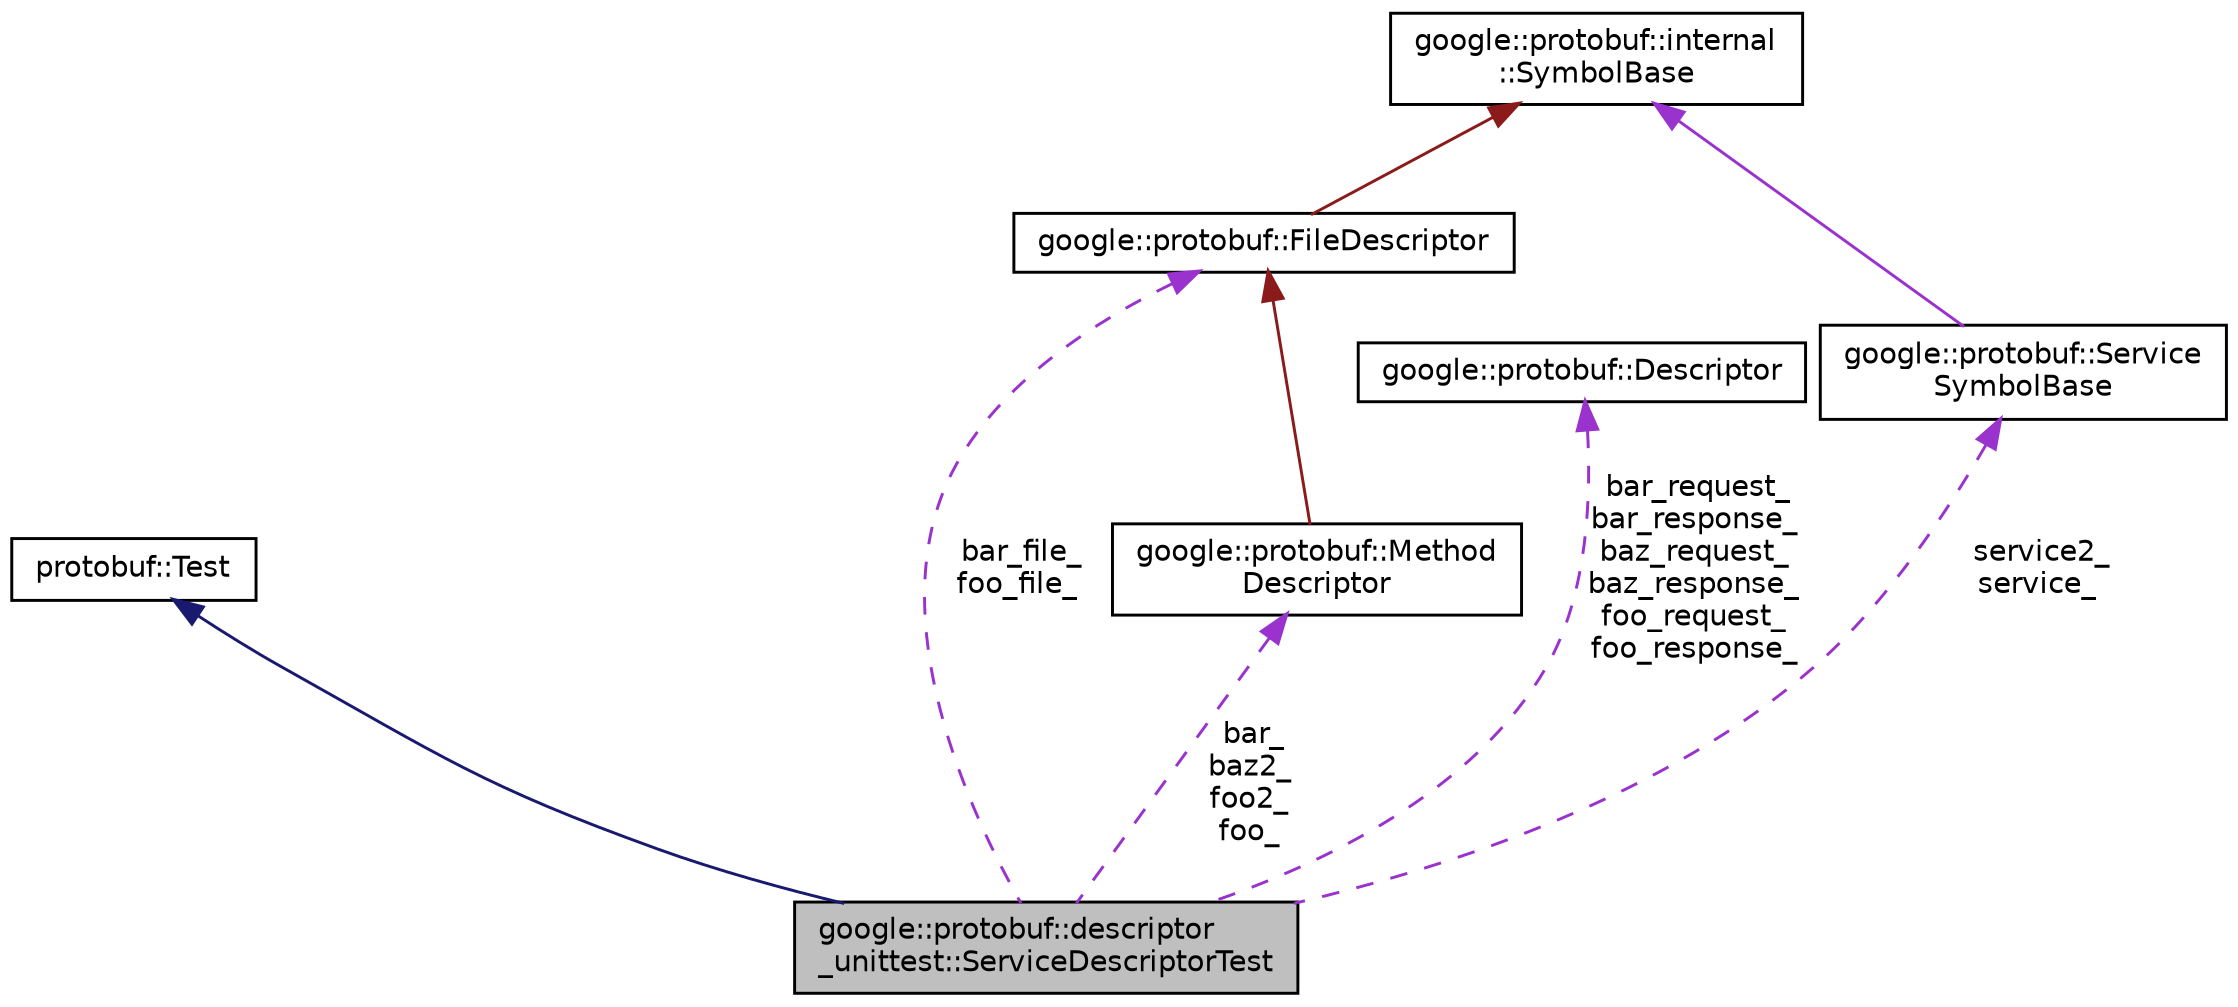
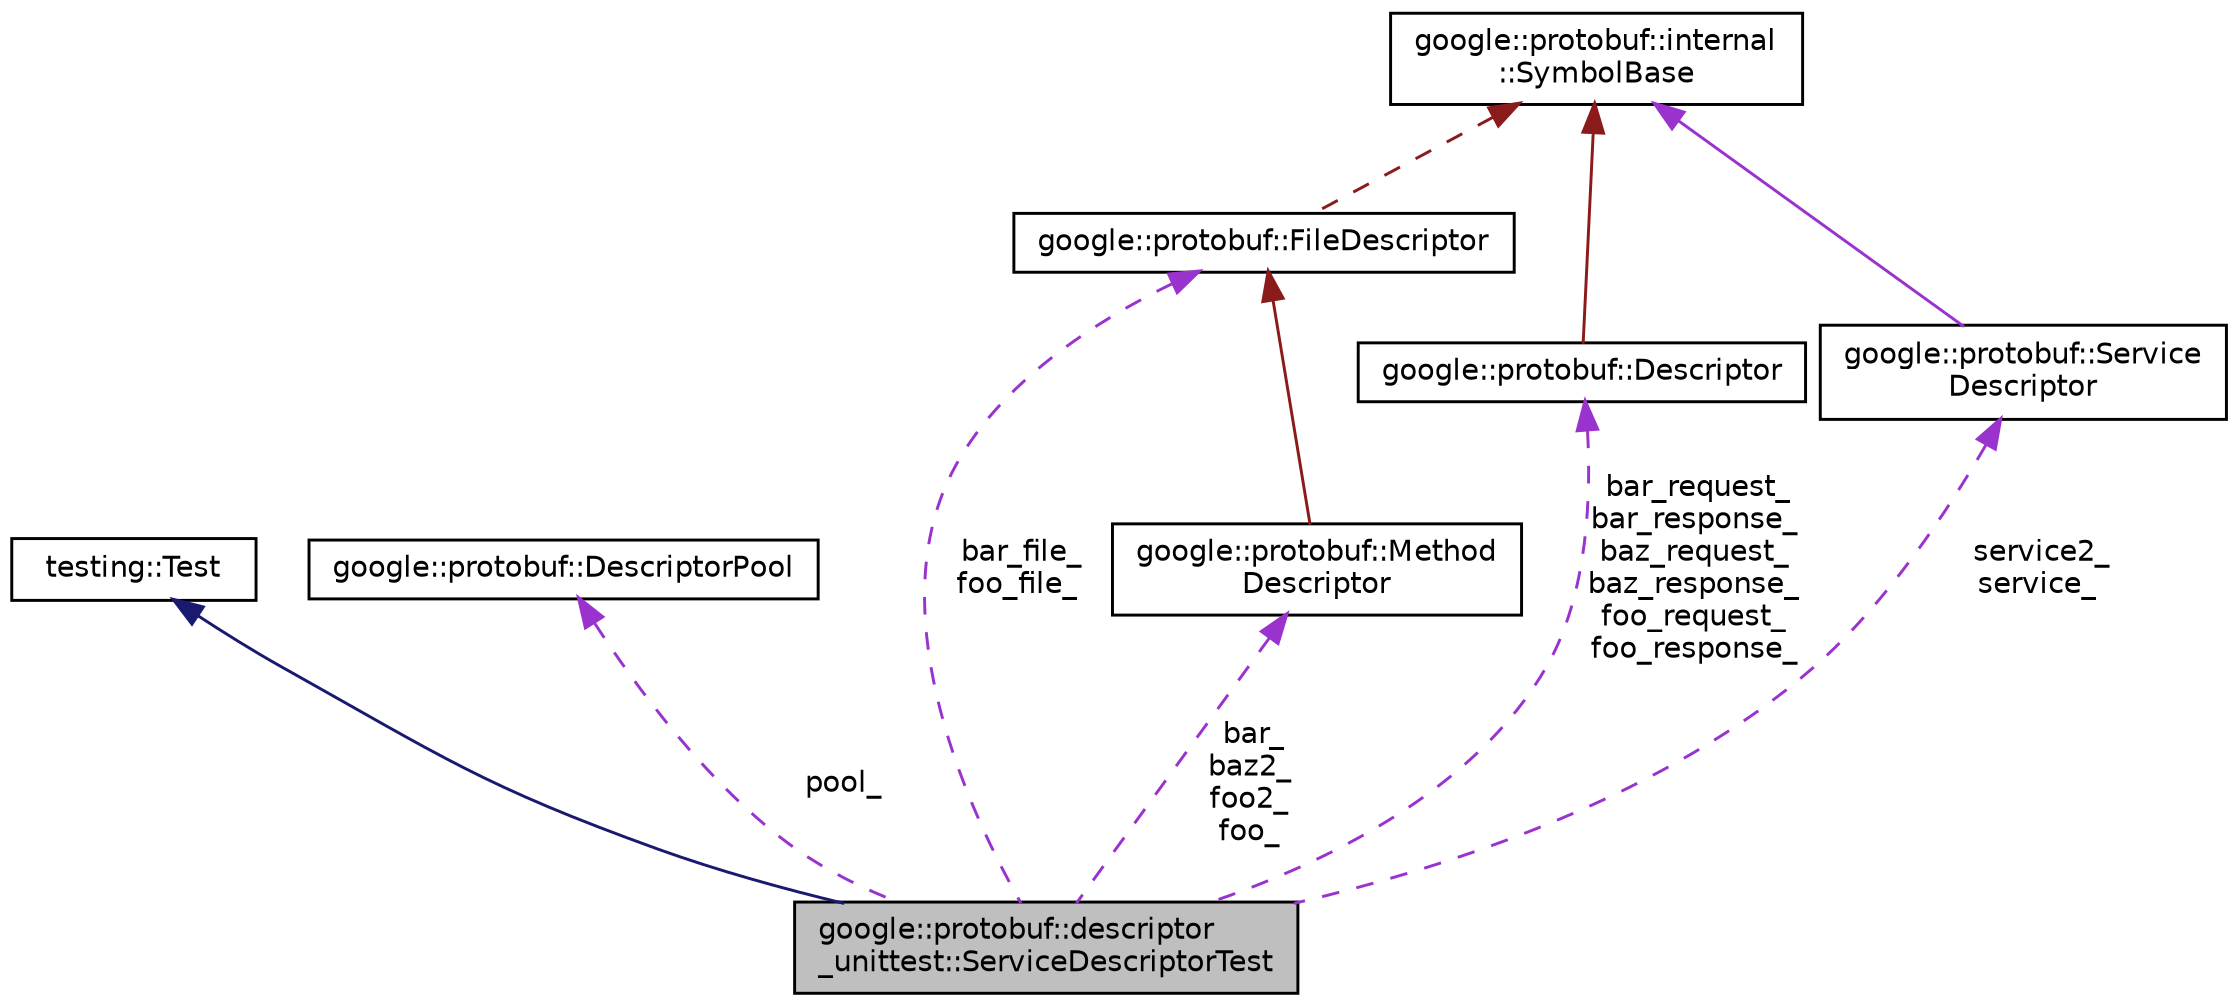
(1402, 166) -> (1402, 166)
none -> (1588, 238)
(2023, 372) -> (2023, 372)
(134, 569) -> (134, 569)
none -> (564, 569)
